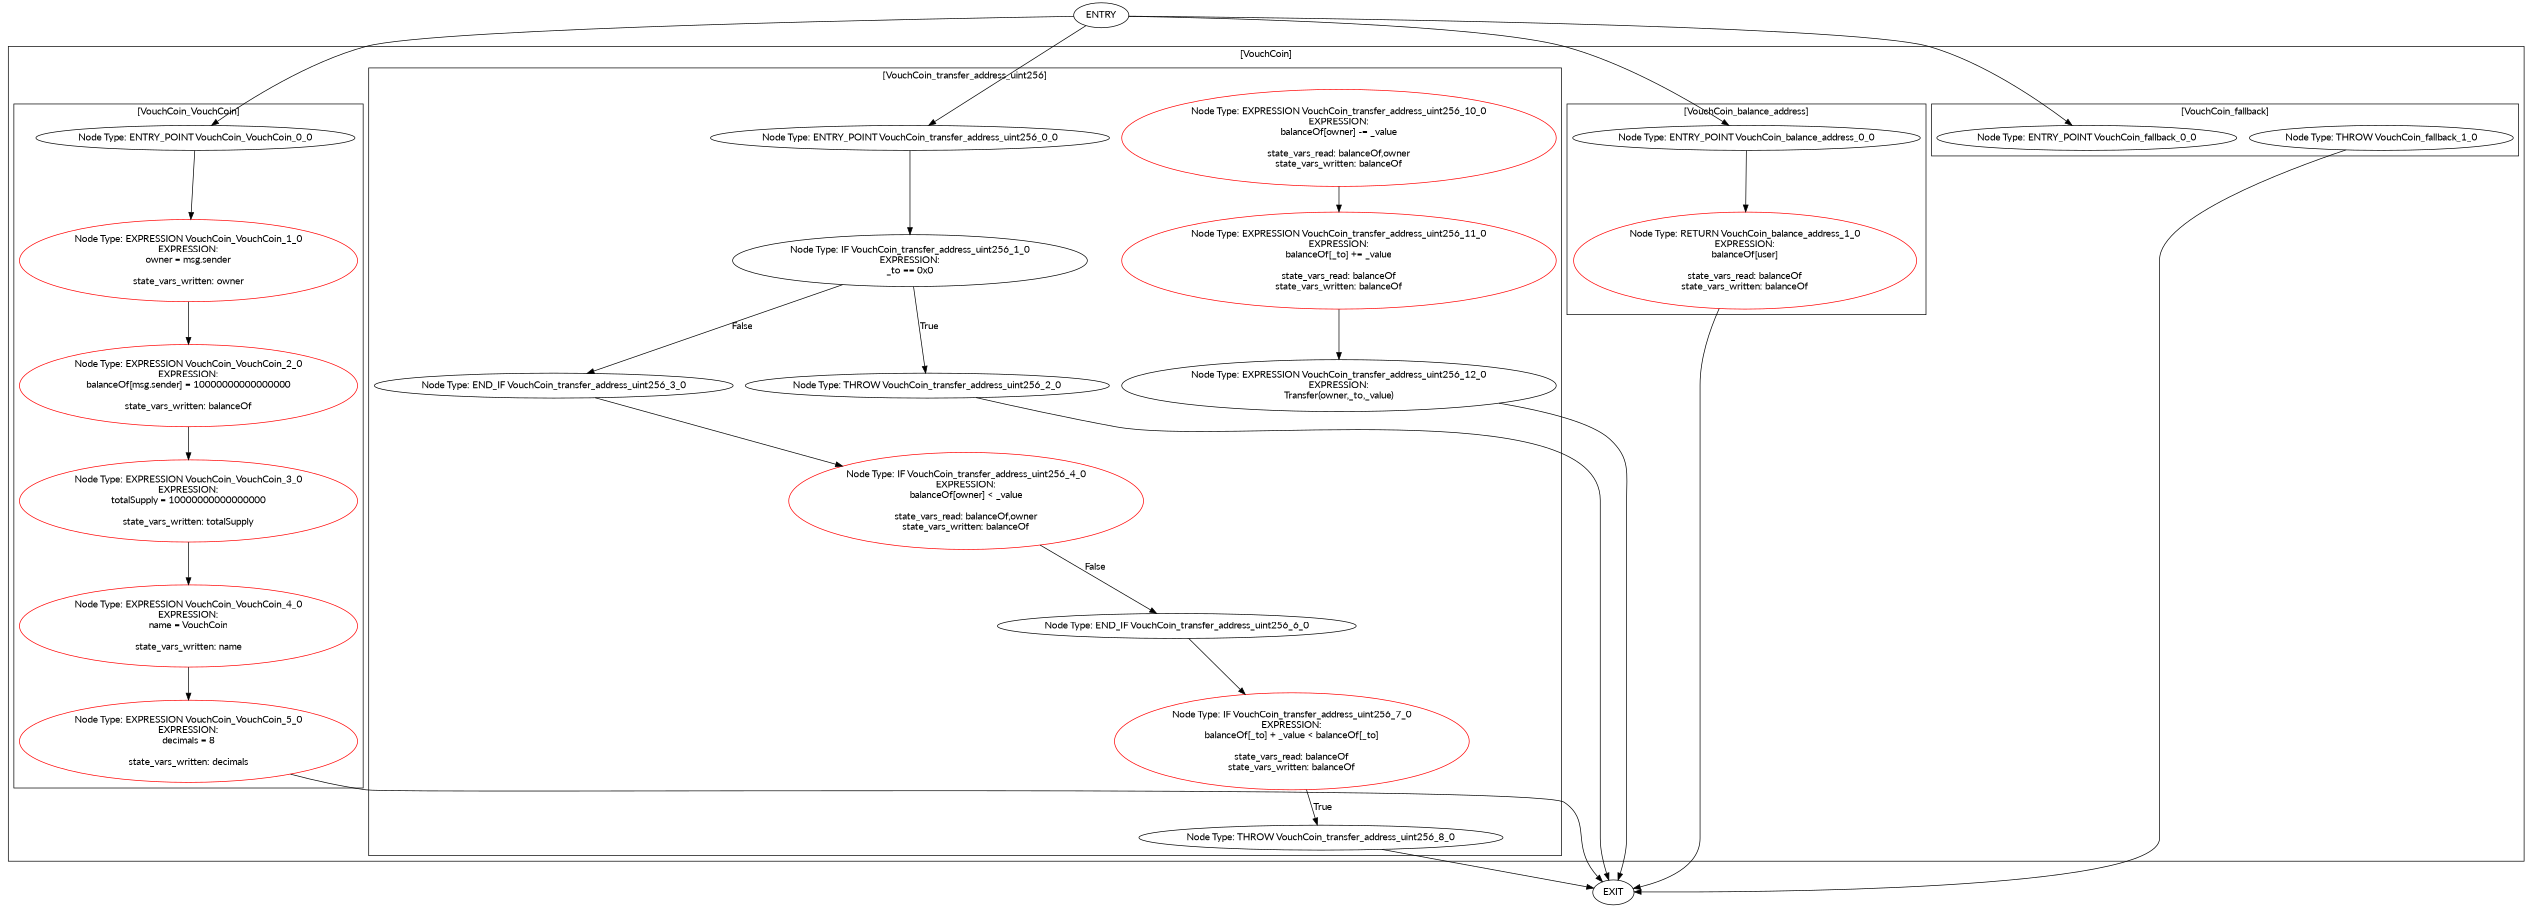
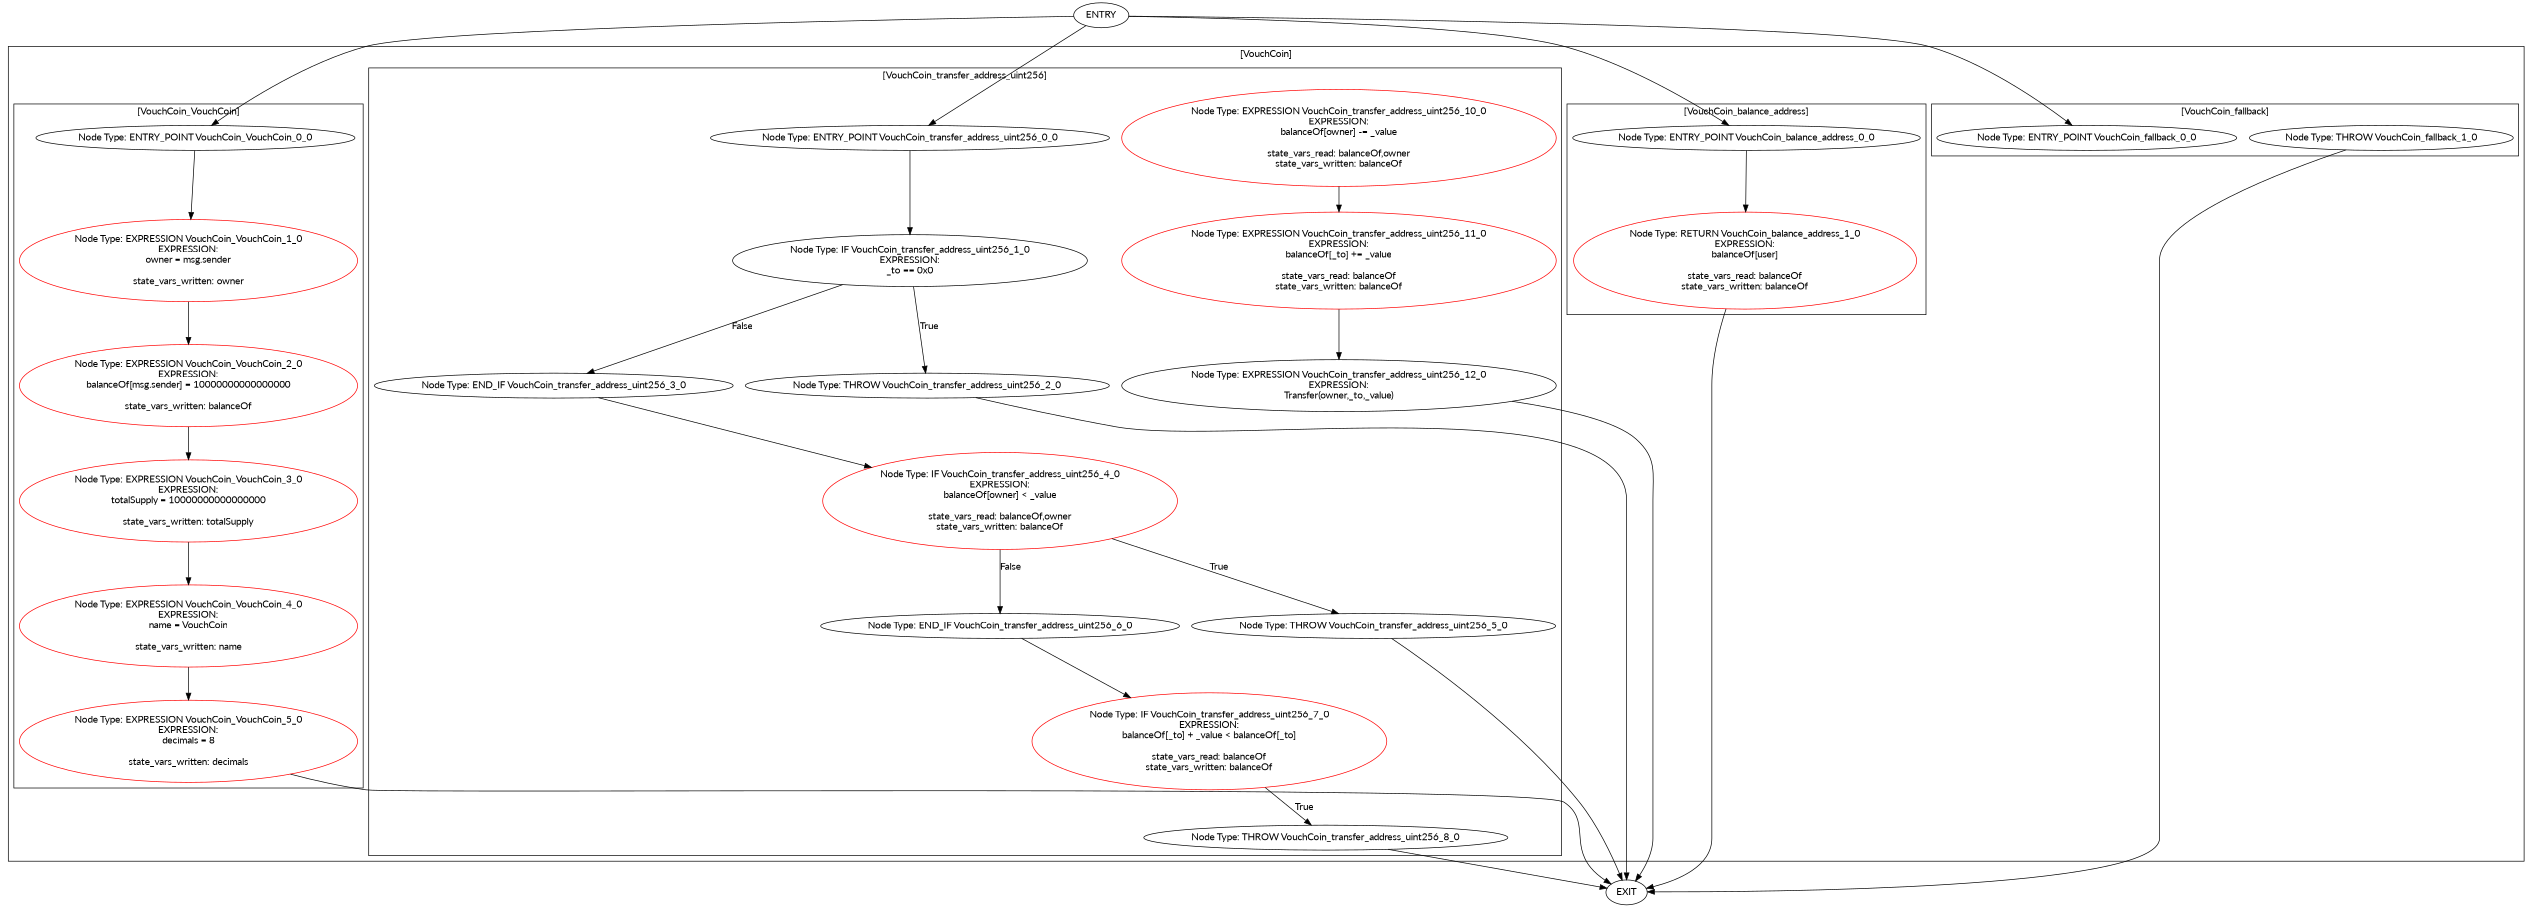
none -> (1374, 626)
